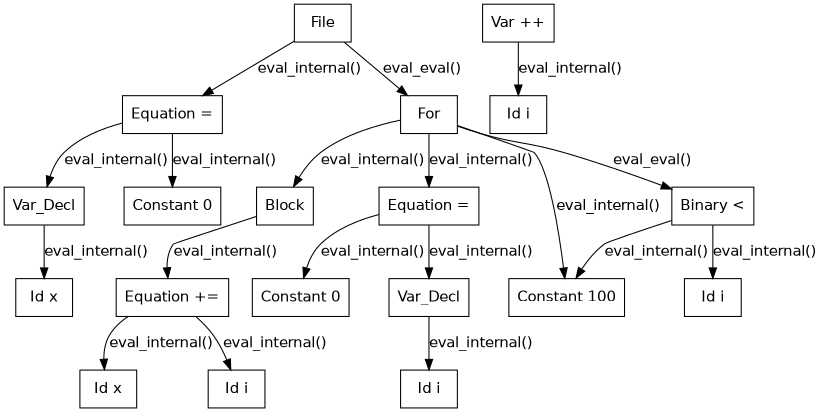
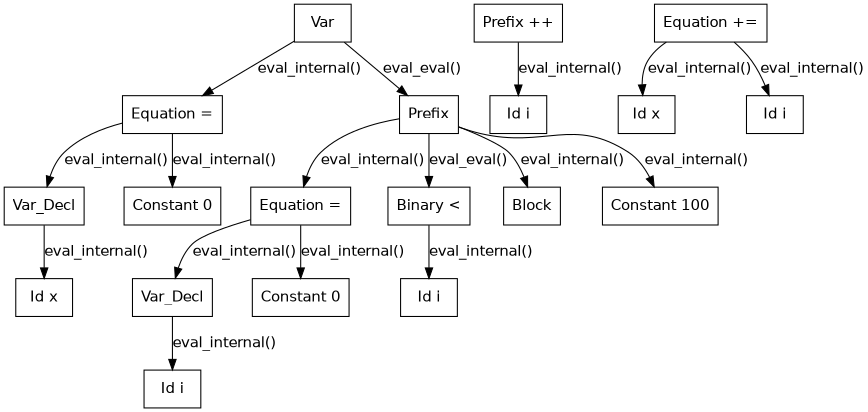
(323, 23) -> (323, 23)
(518, 23) -> (518, 23)
(429, 115) -> (429, 115)
(203, 234) -> none
(622, 237) -> none
